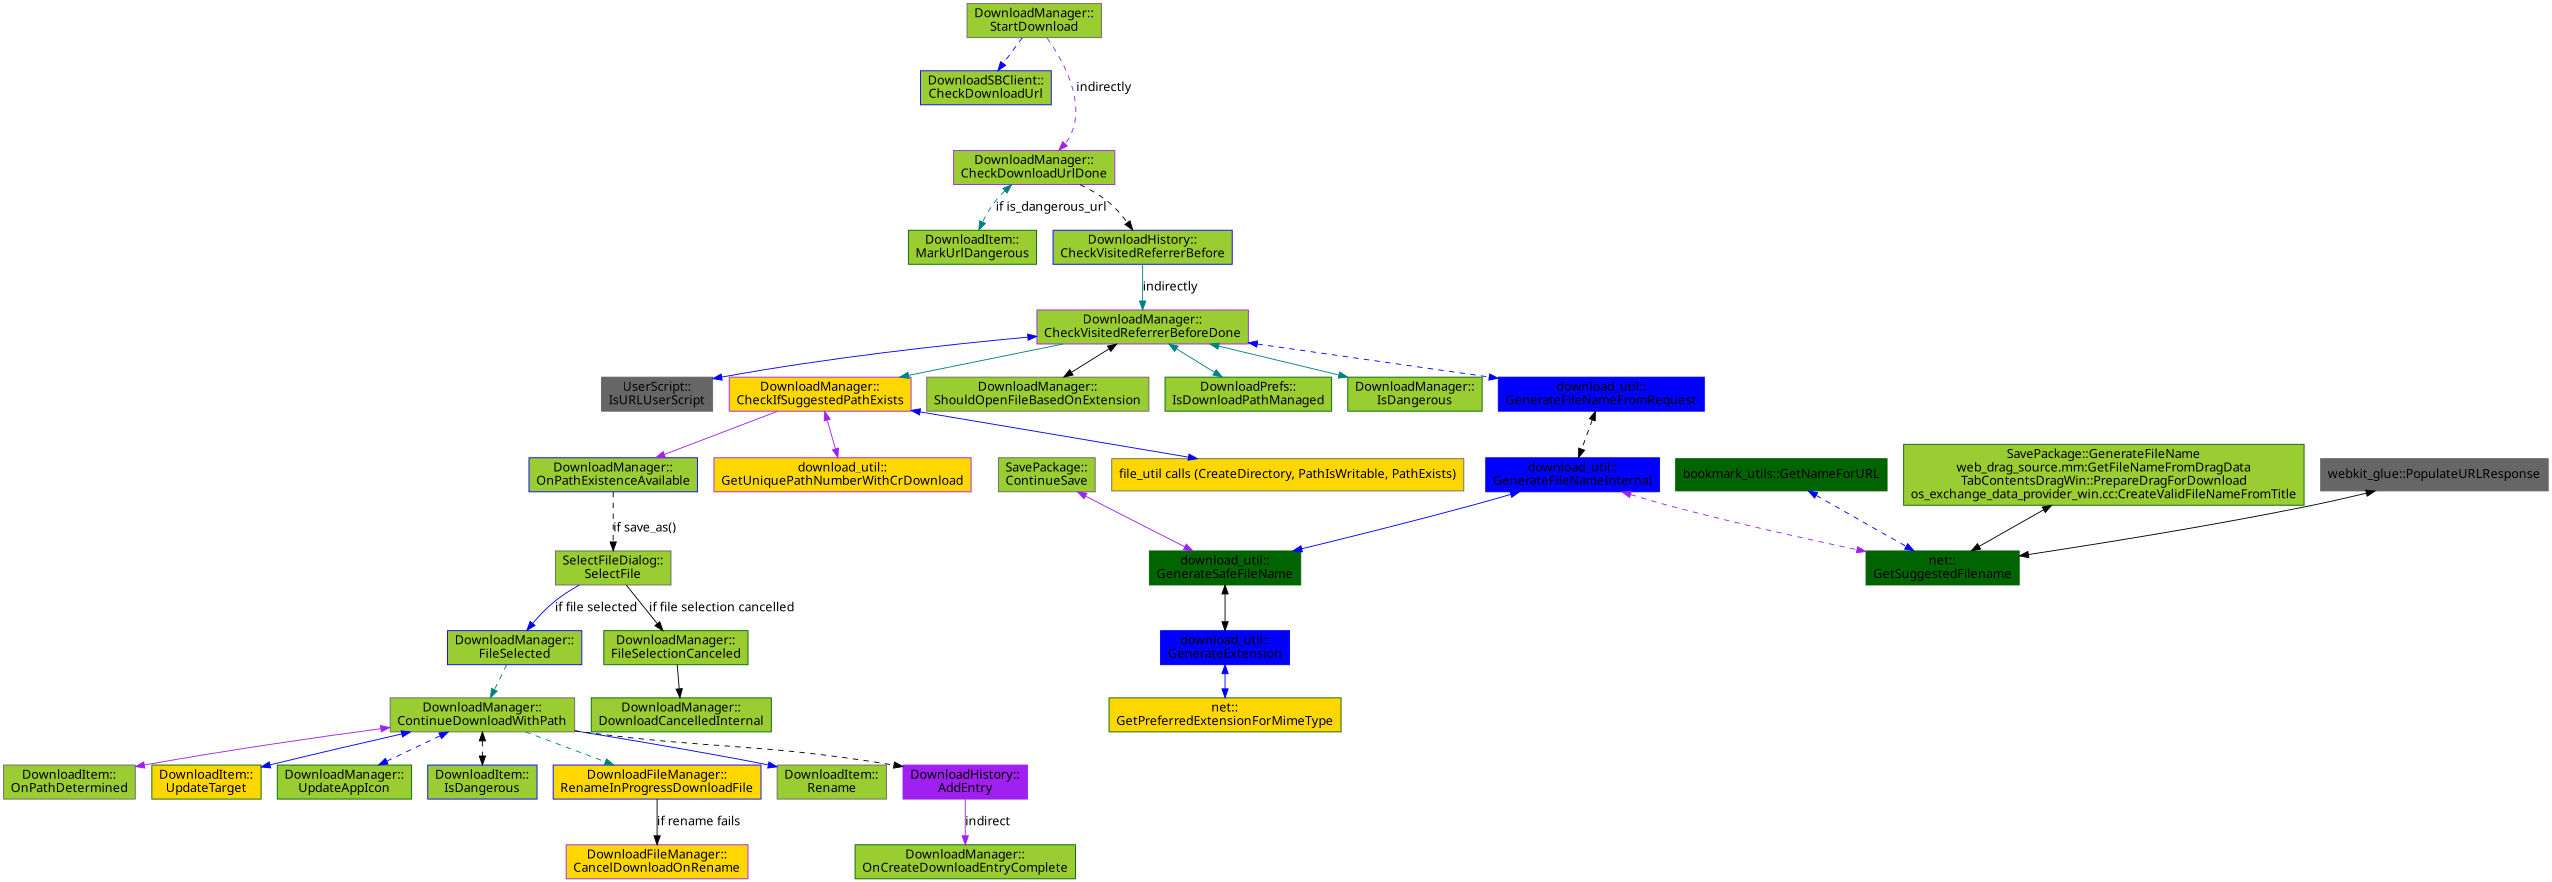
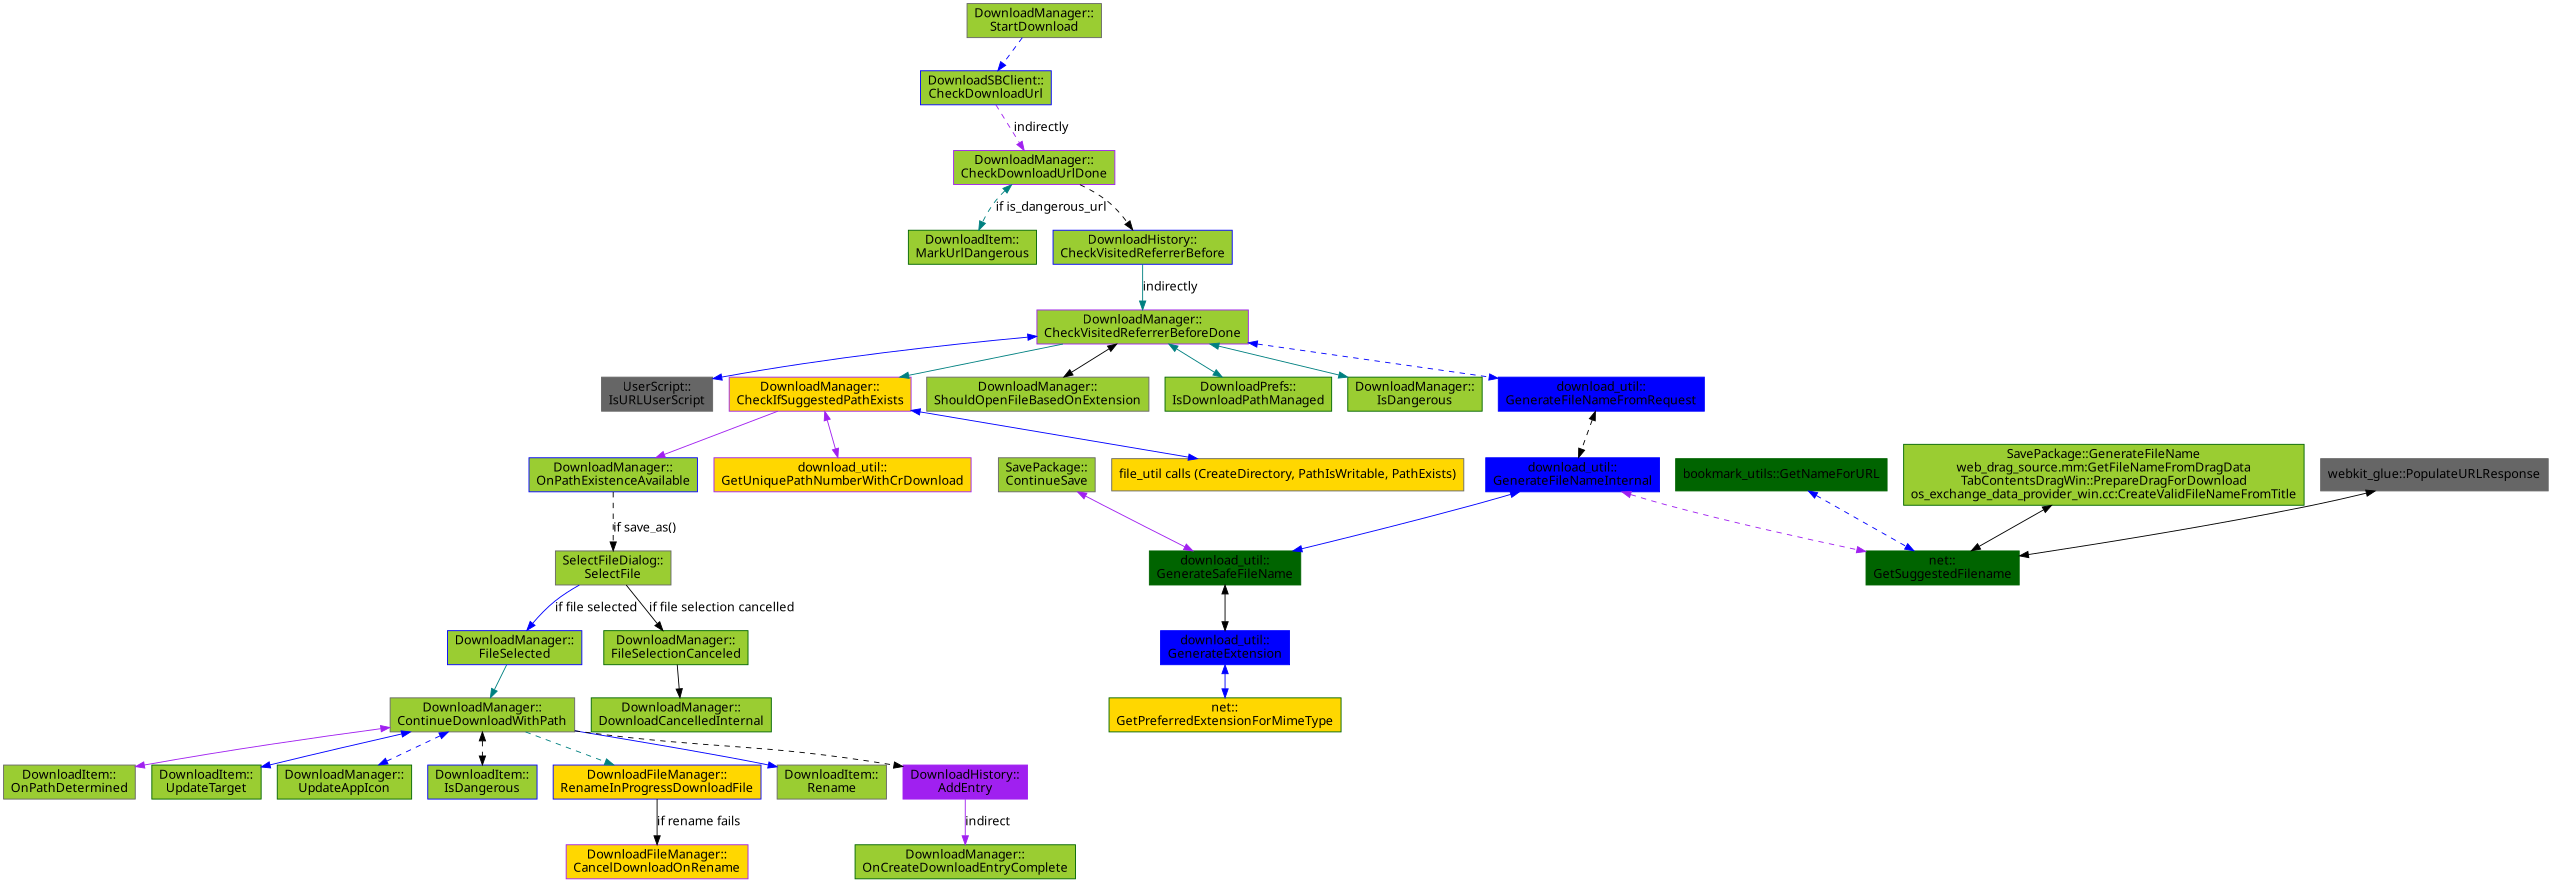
(1072, 89) -> (1008, 124)
(501, 677) -> (501, 677)
(206, 782) -> (206, 782)
